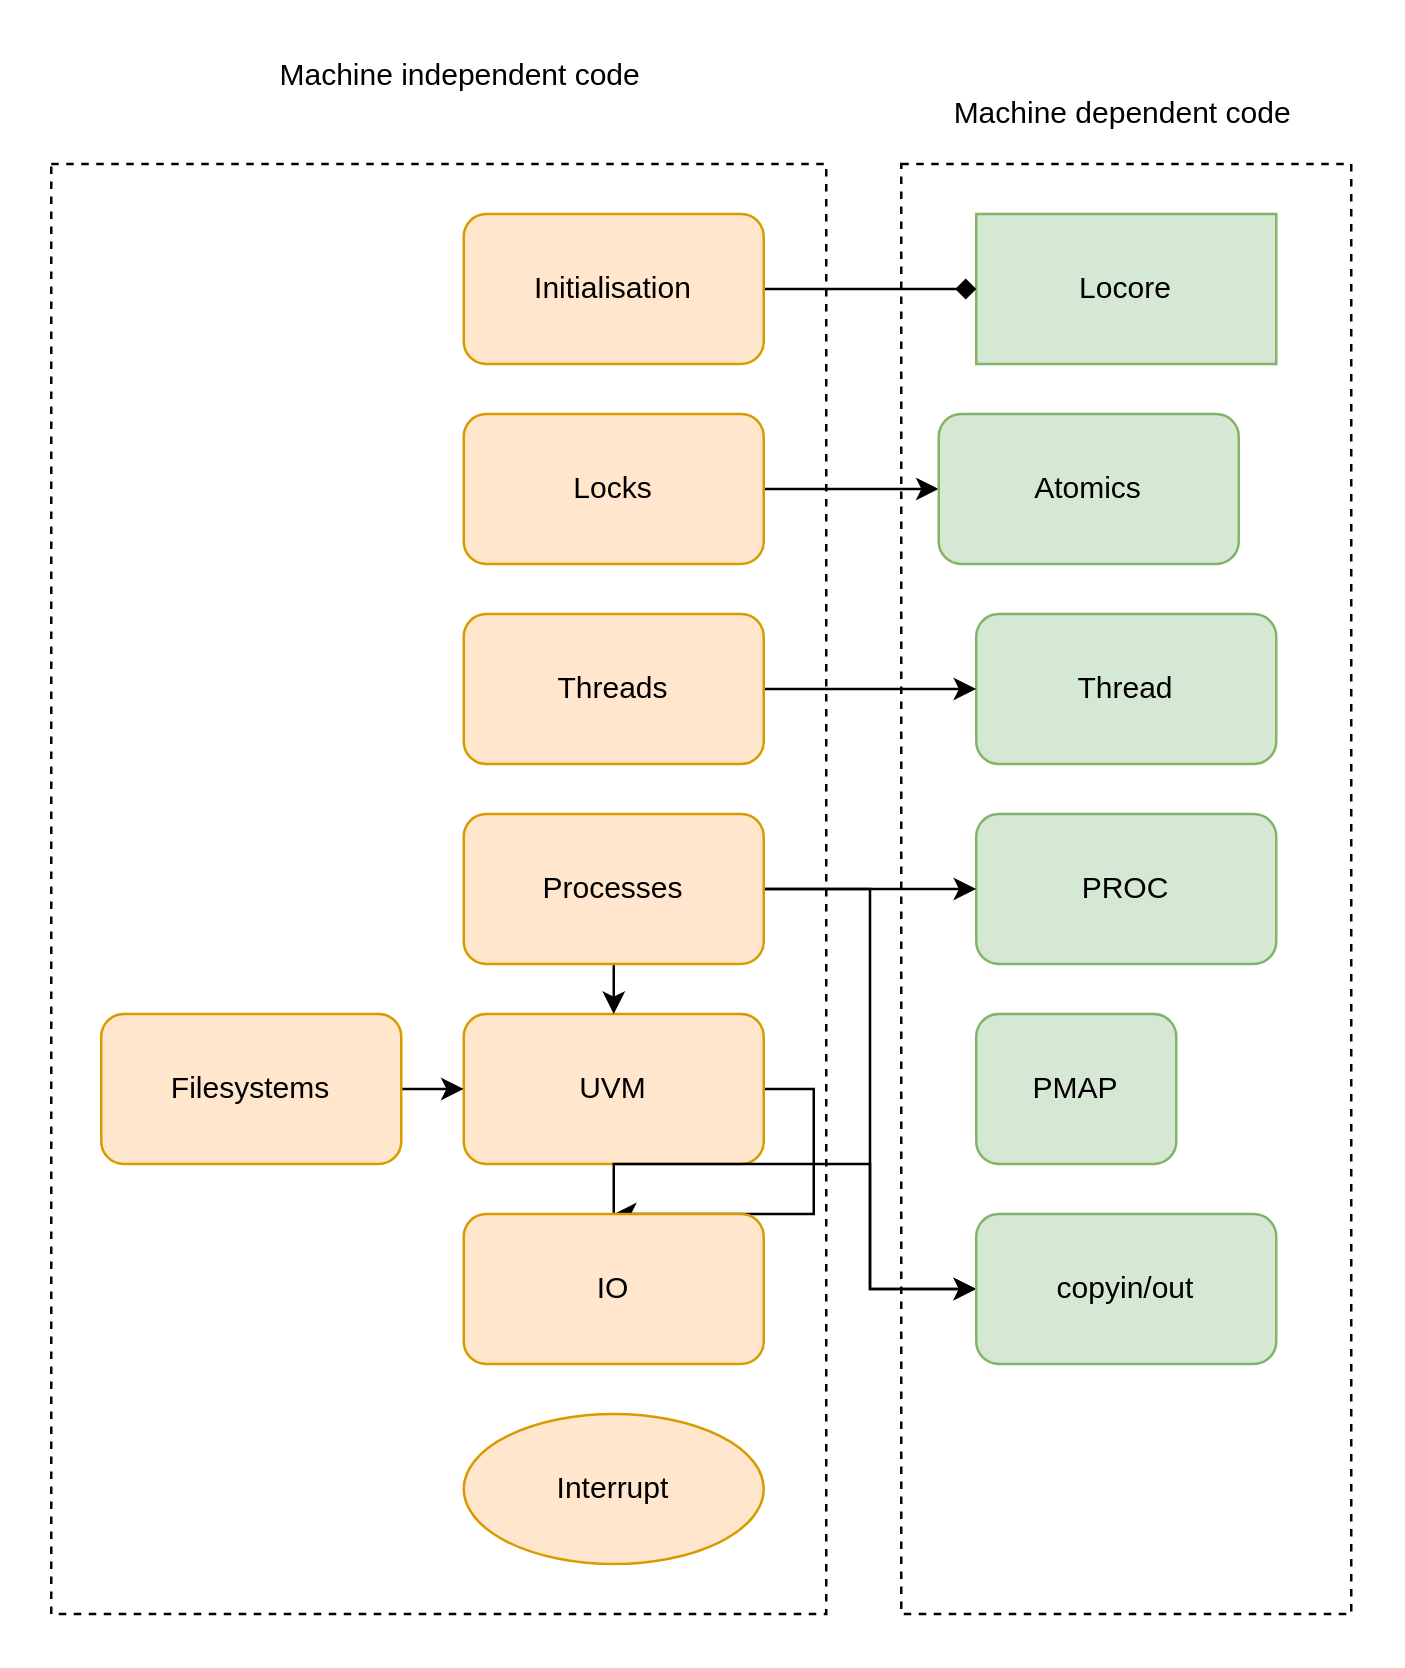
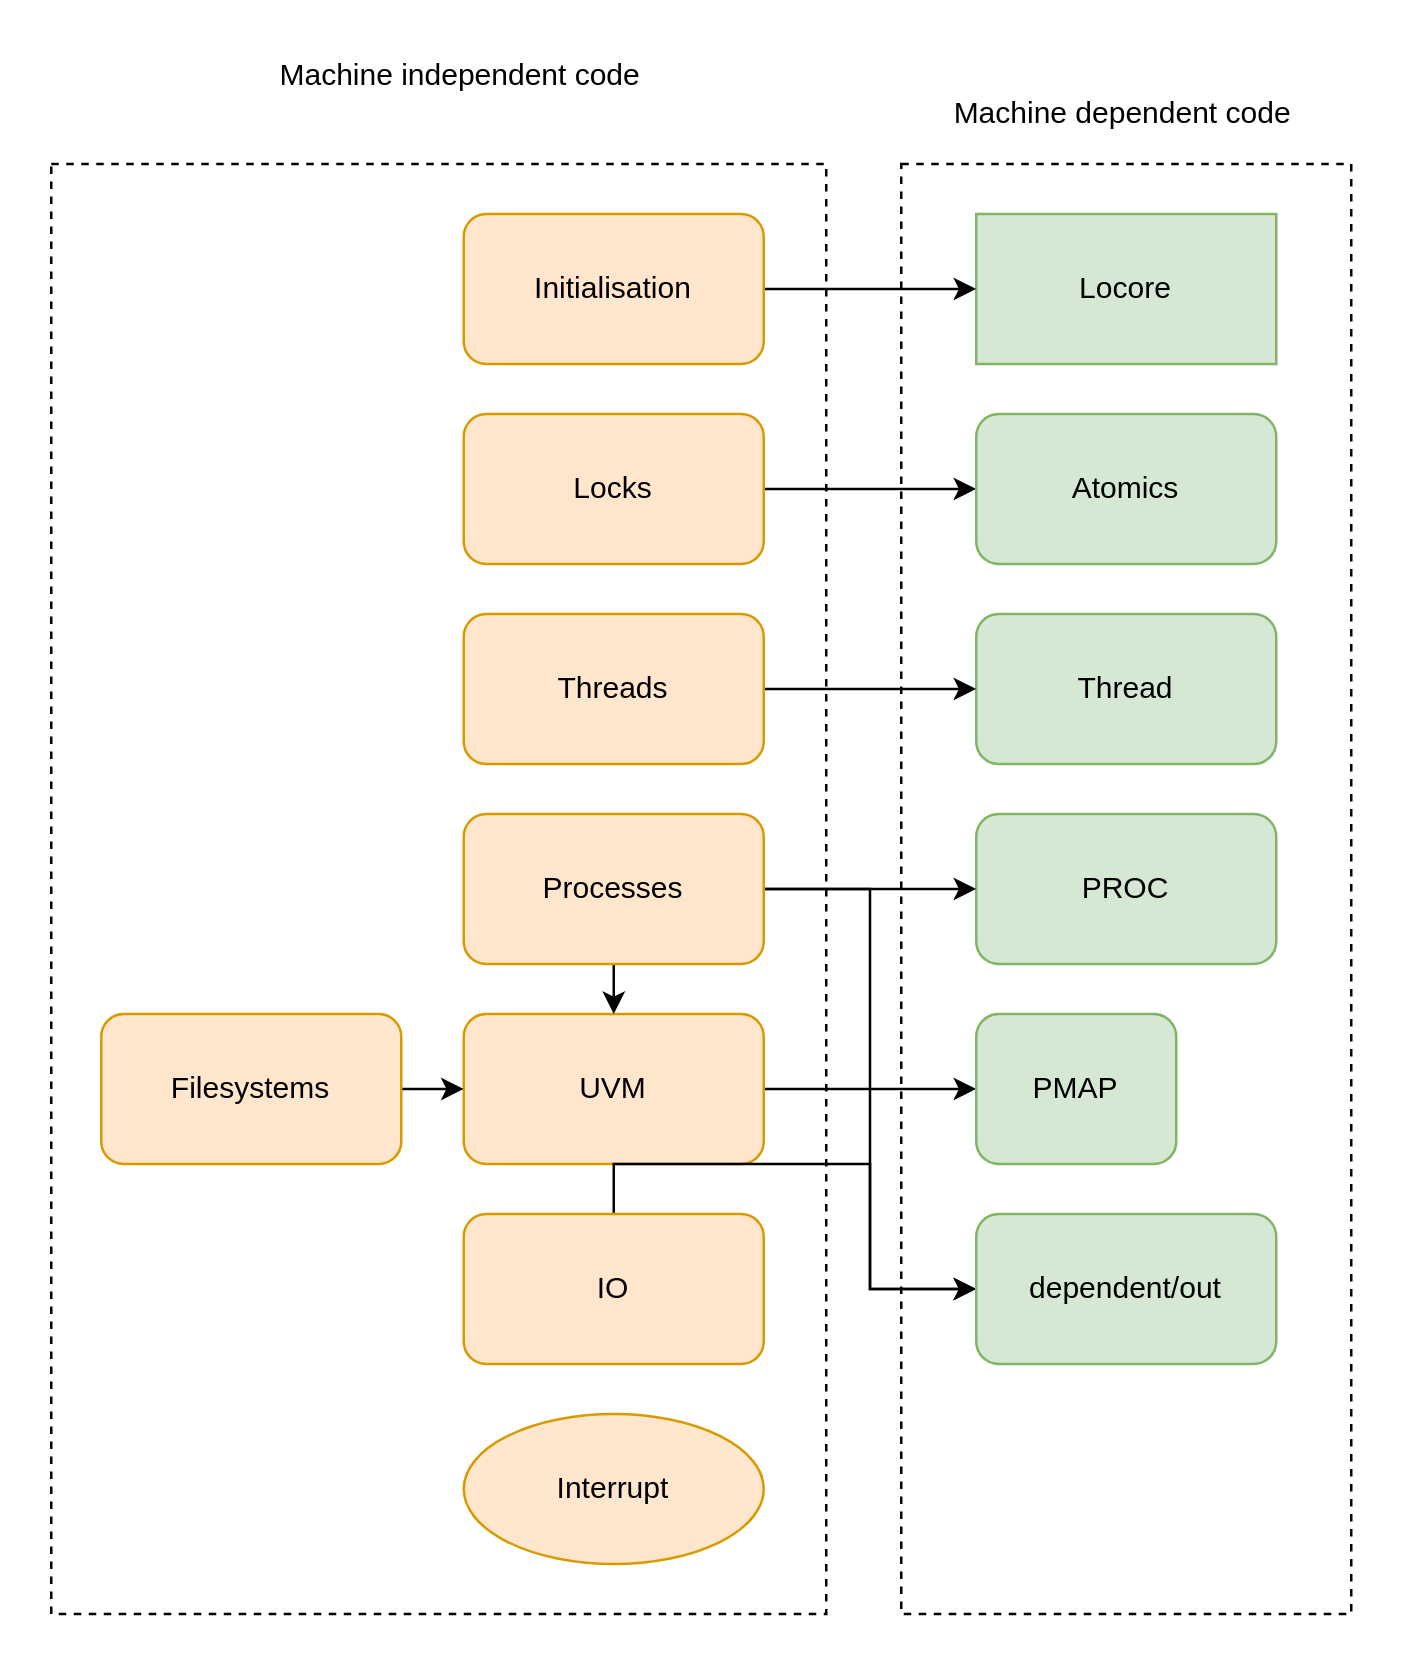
(956, 289) -> (957, 289)
(1089, 489) -> (1126, 489)
(803, 1214) -> (917, 1089)
(1126, 1289) -> (1126, 1289)
